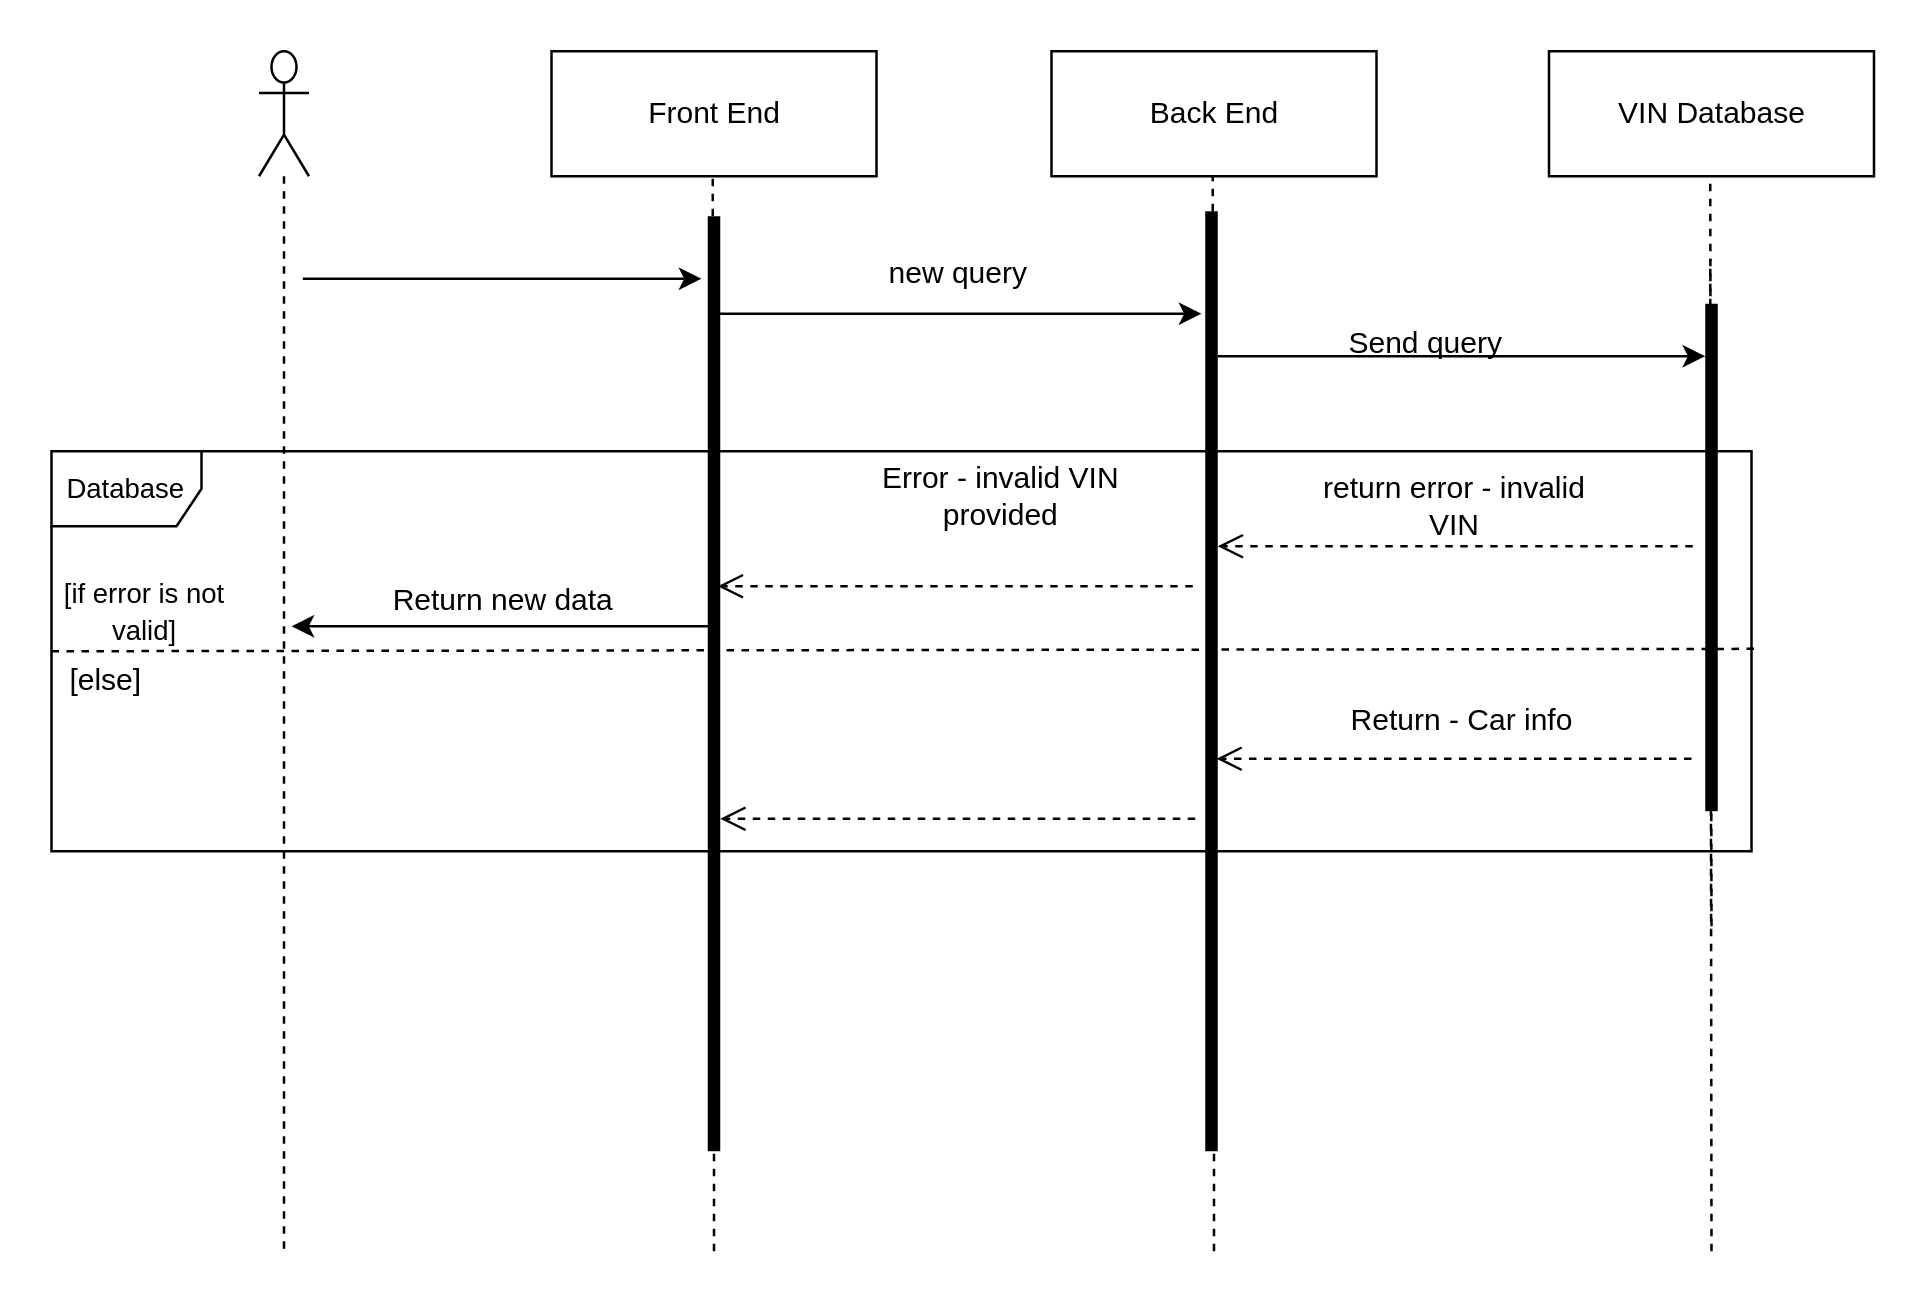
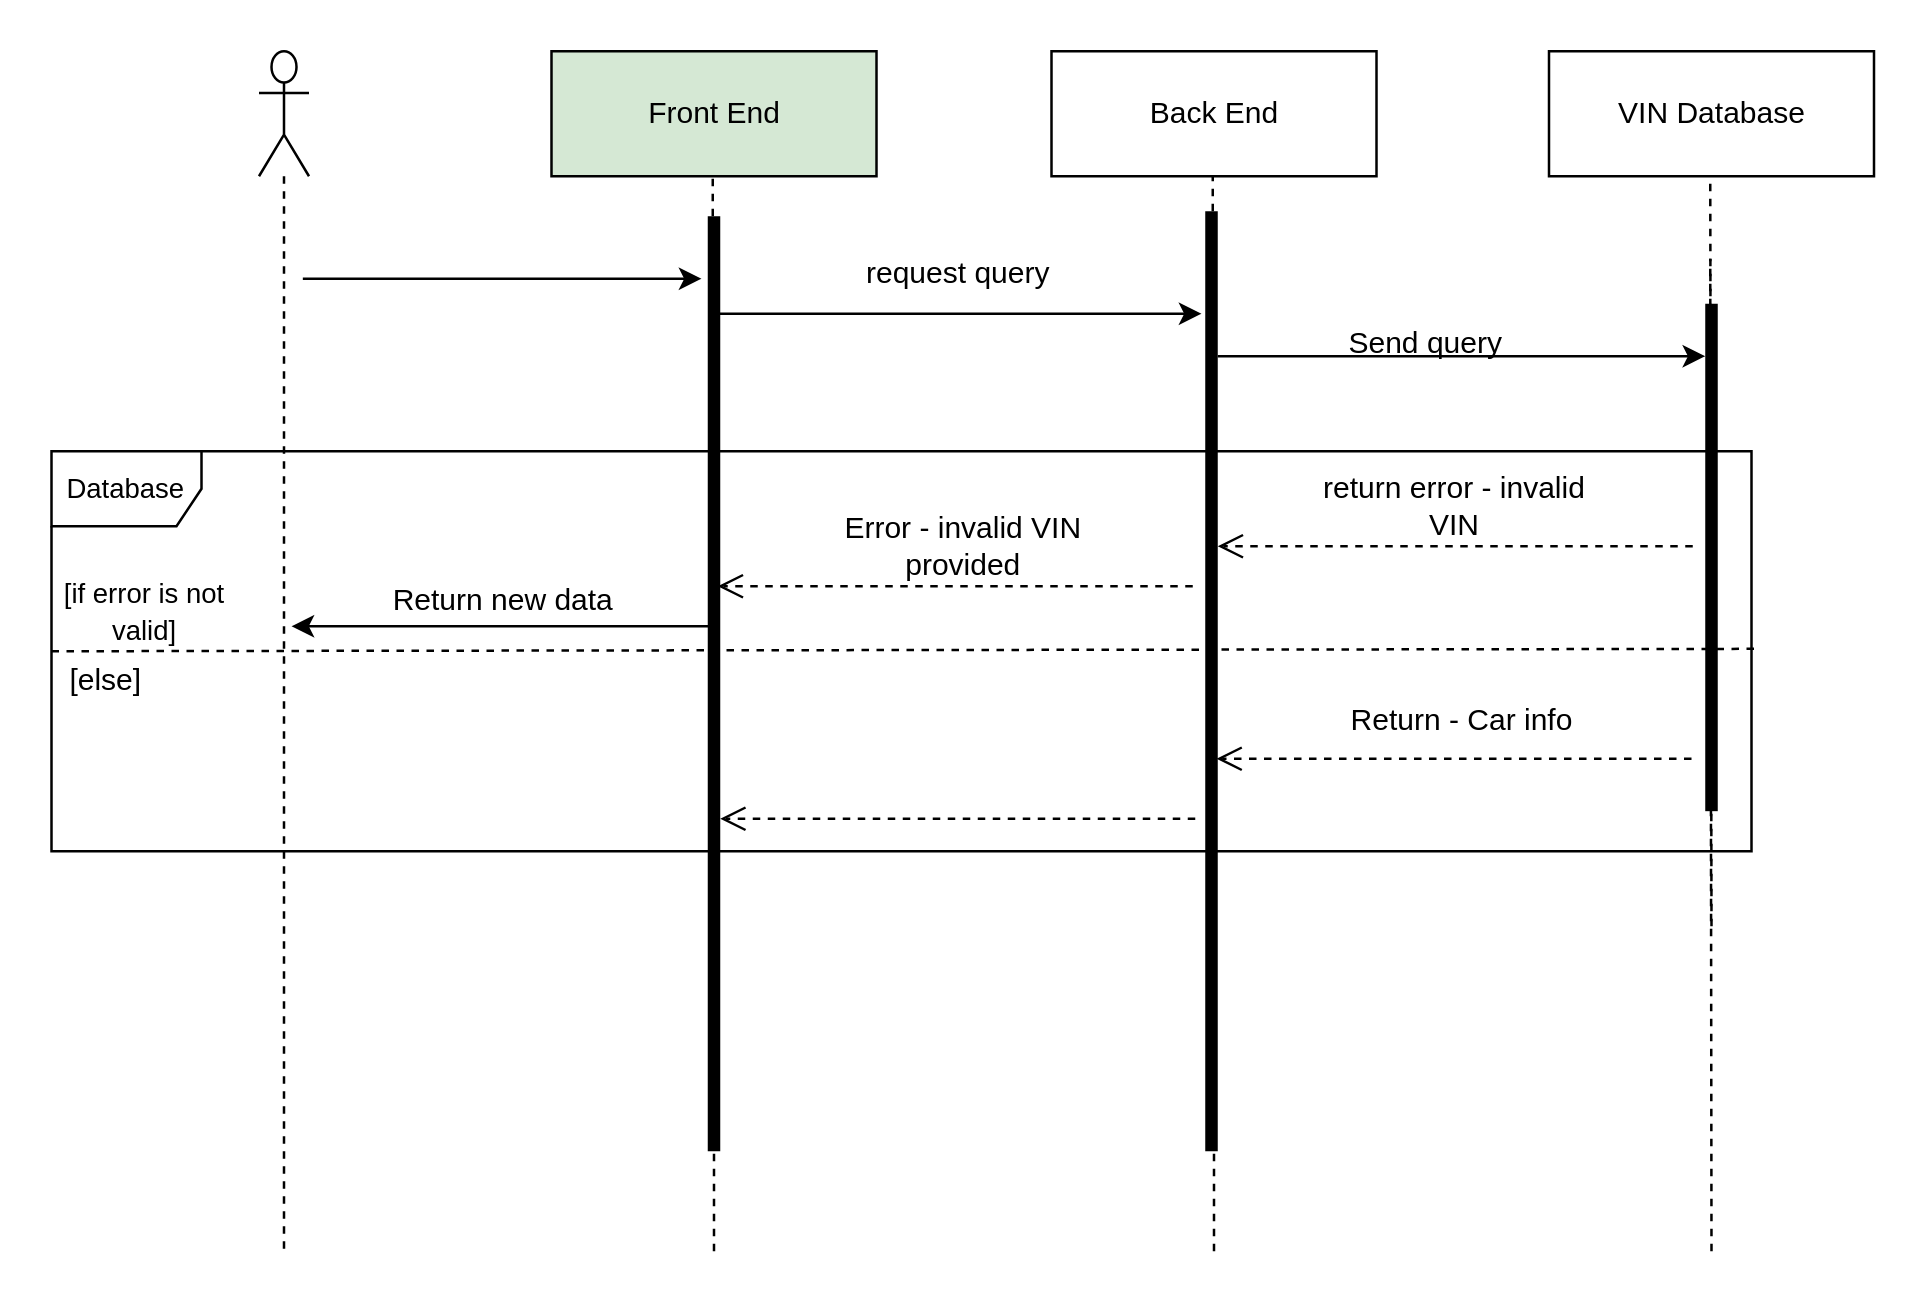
(714, 114) -> (714, 114)
(959, 274) -> (959, 274)
(1001, 496) -> (964, 546)
